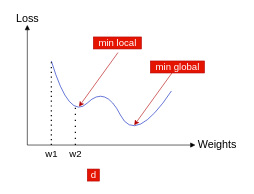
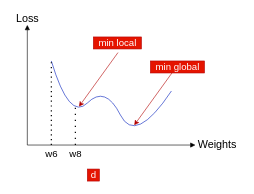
(52, 153) -> (52, 153)
(76, 154) -> (76, 154)
